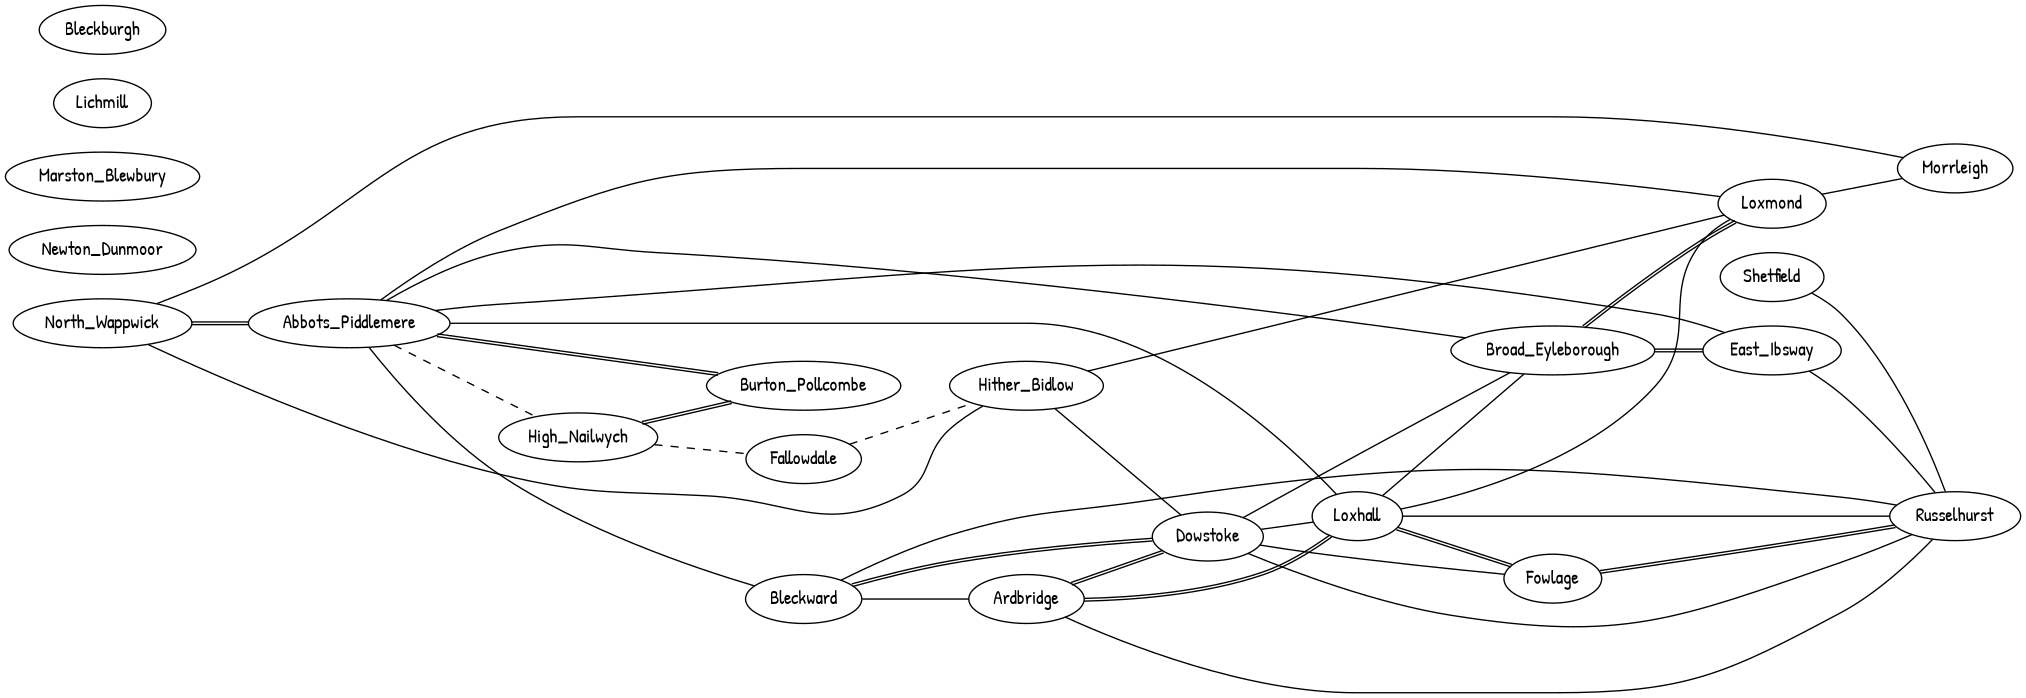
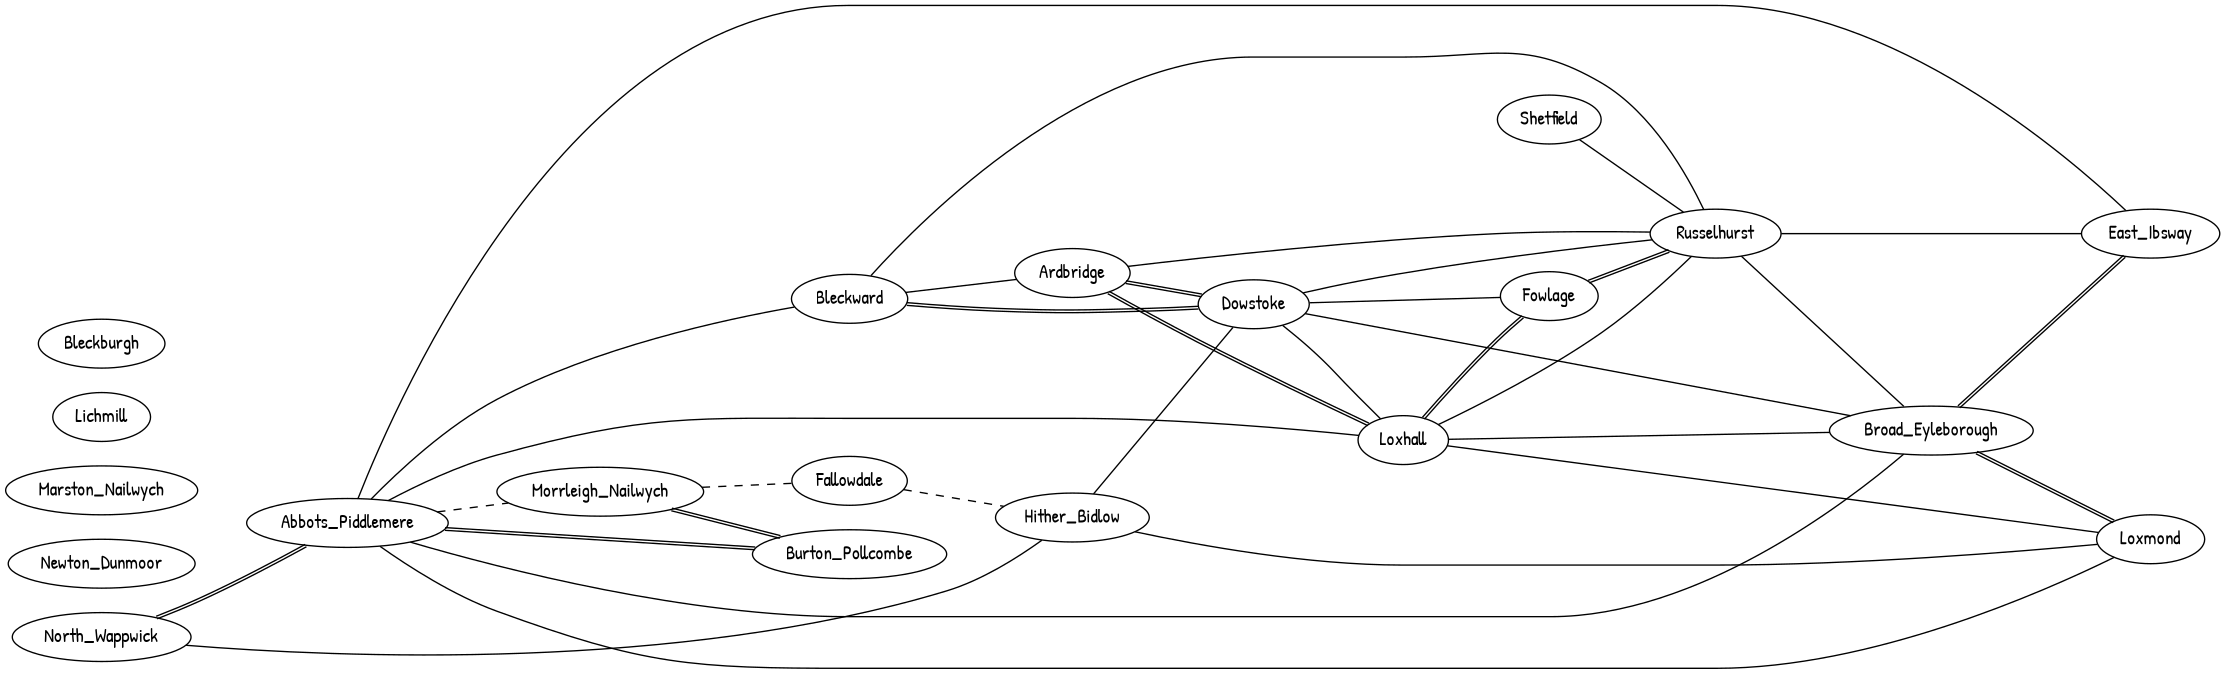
(1955, 168) -> none
(103, 177) -> (102, 490)
none -> (1823, 331)
(578, 437) -> (600, 492)
